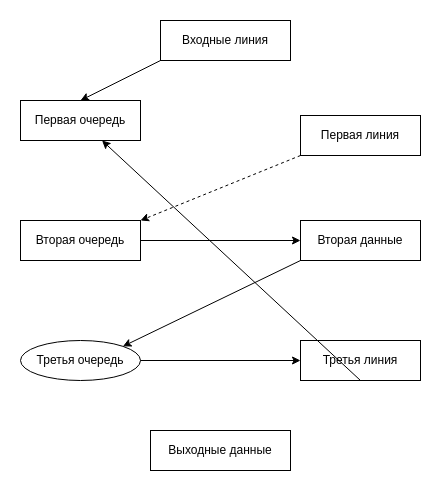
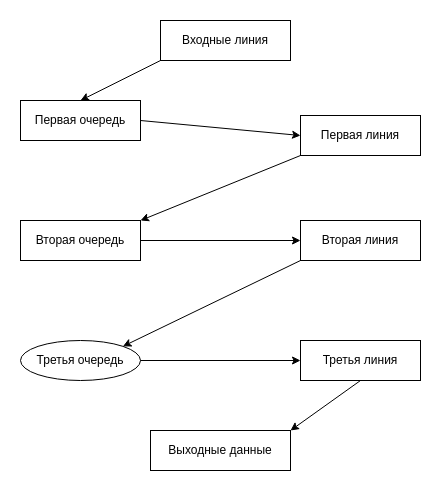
none -> (217, 128)
(223, 187) -> (223, 187)
(361, 241) -> (361, 241)
(234, 263) -> (329, 403)
